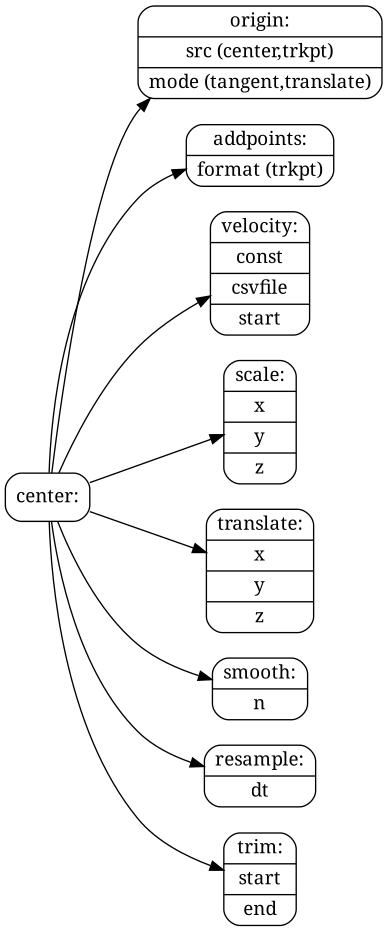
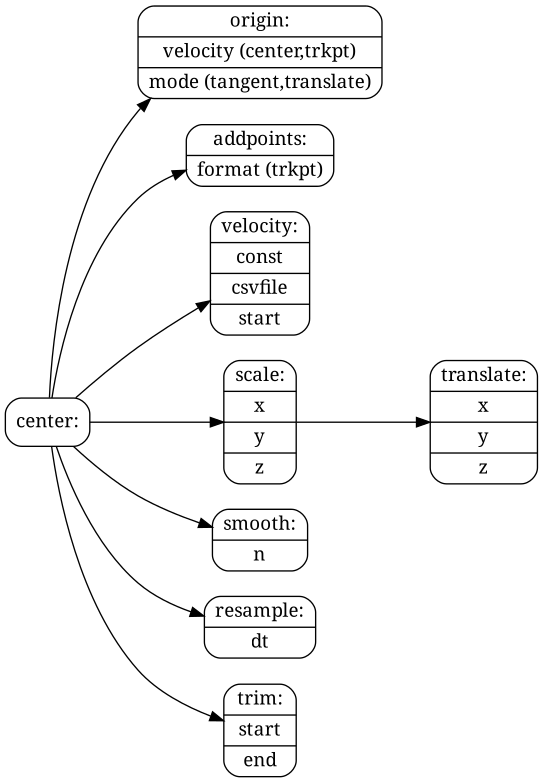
(260, 52) -> (260, 52)
(142, 530) -> (356, 422)
